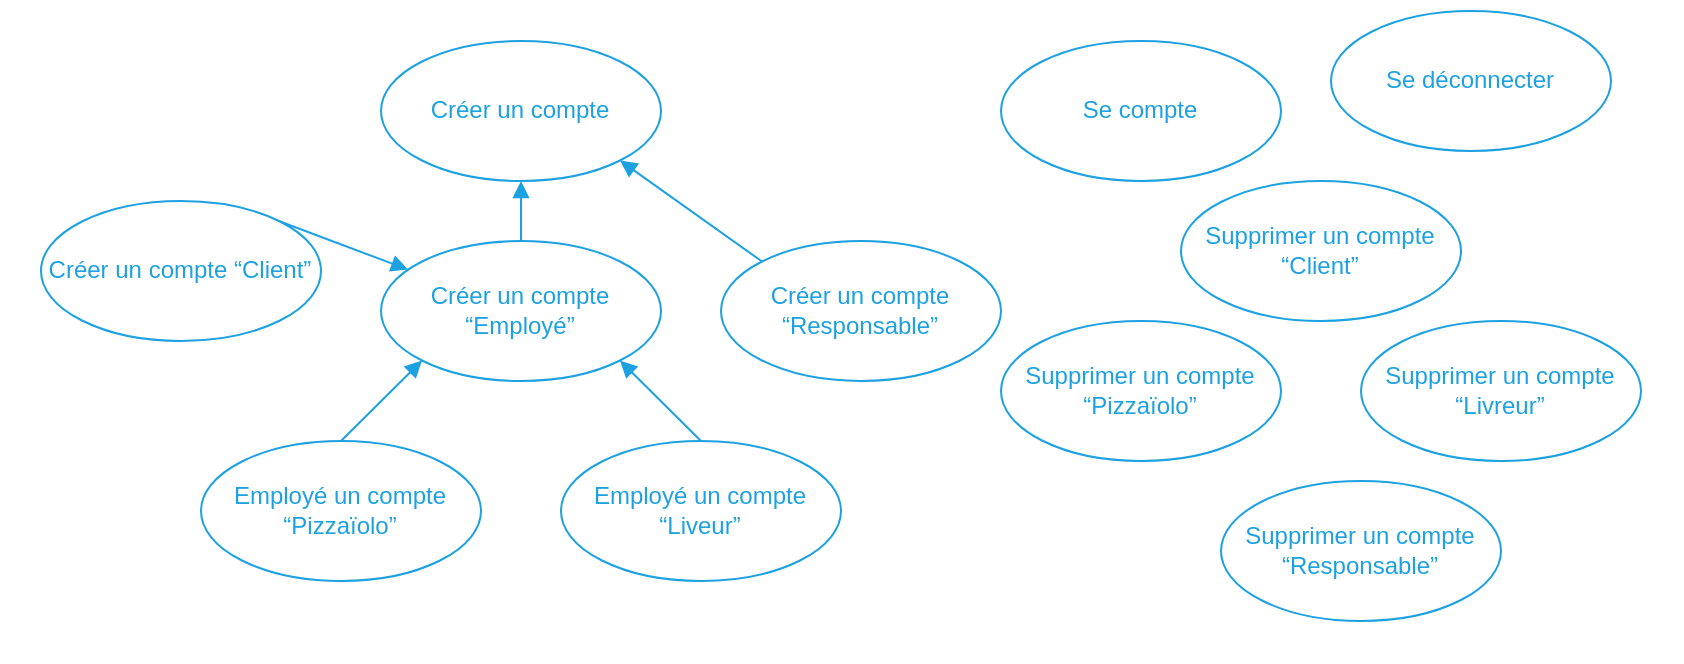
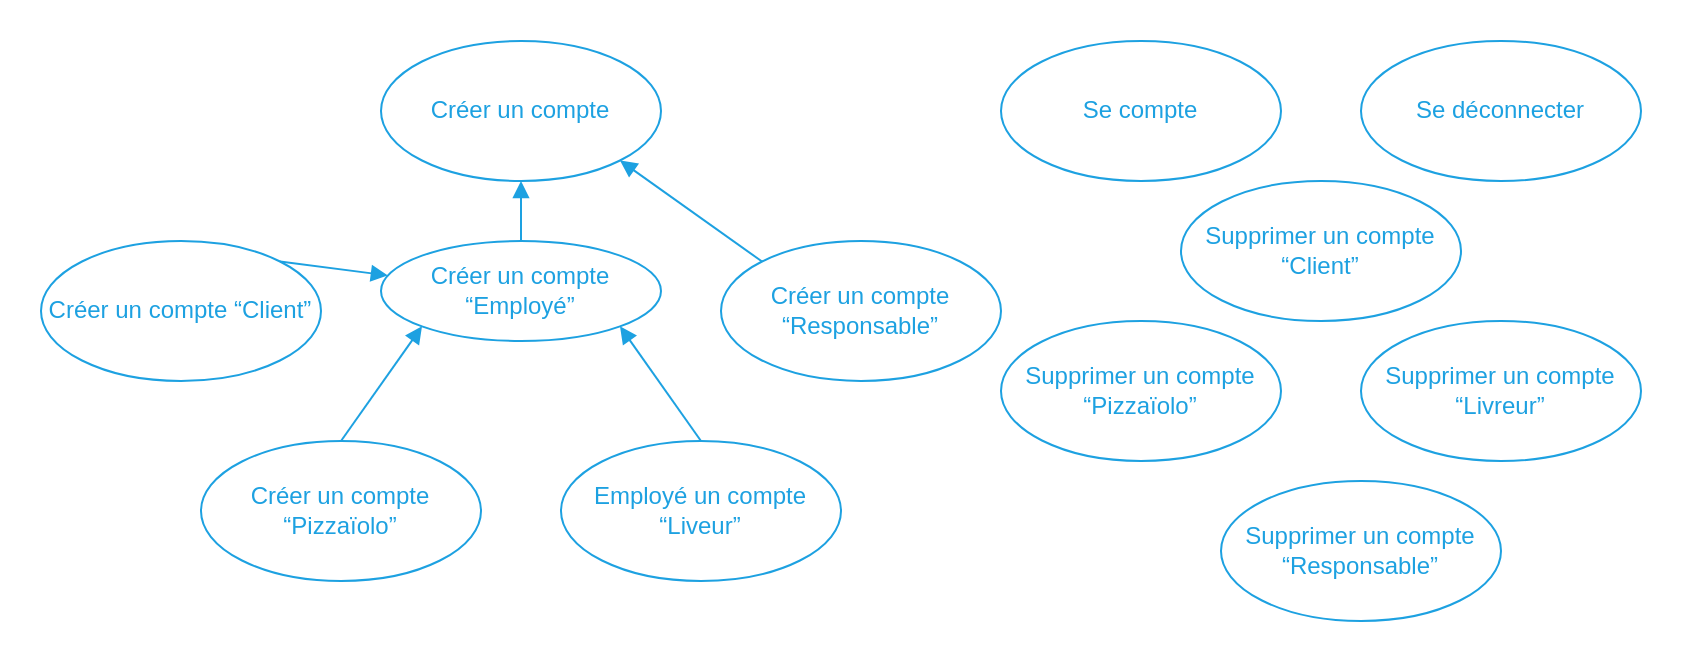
(1471, 81) -> (1501, 111)
(181, 271) -> (181, 311)
(521, 311) -> (521, 291)
(341, 511) -> (341, 511)
